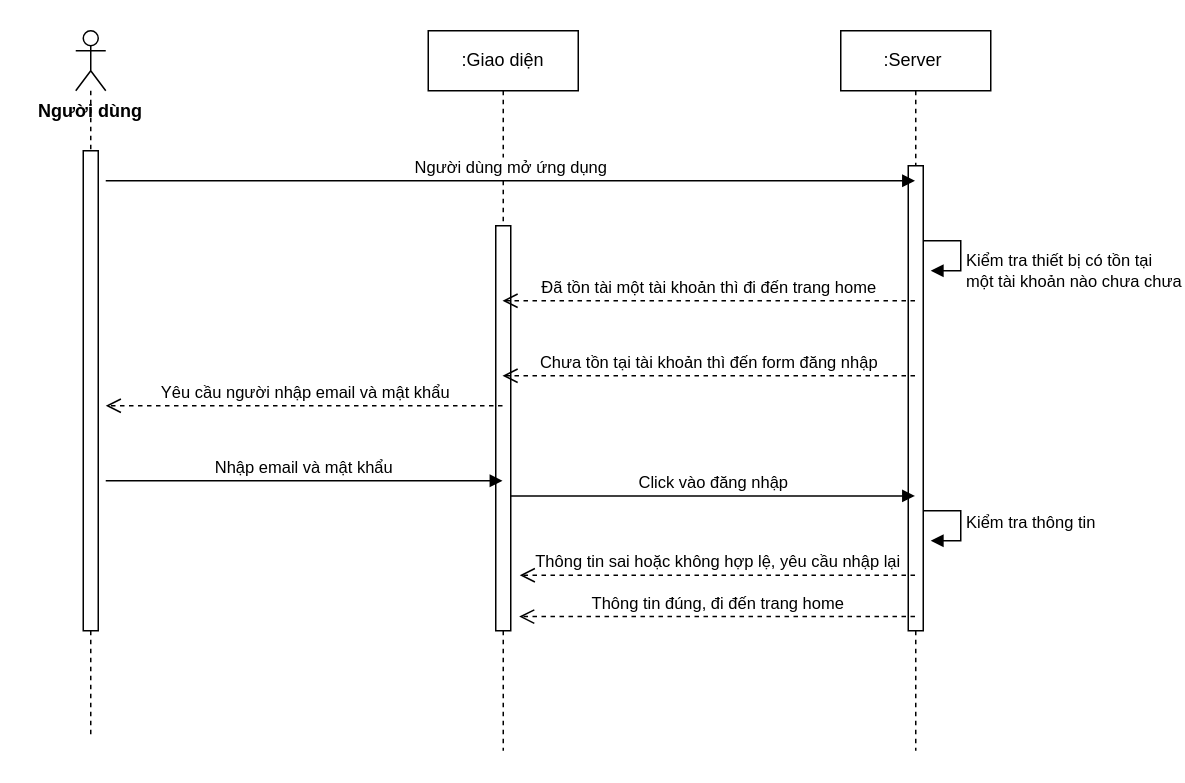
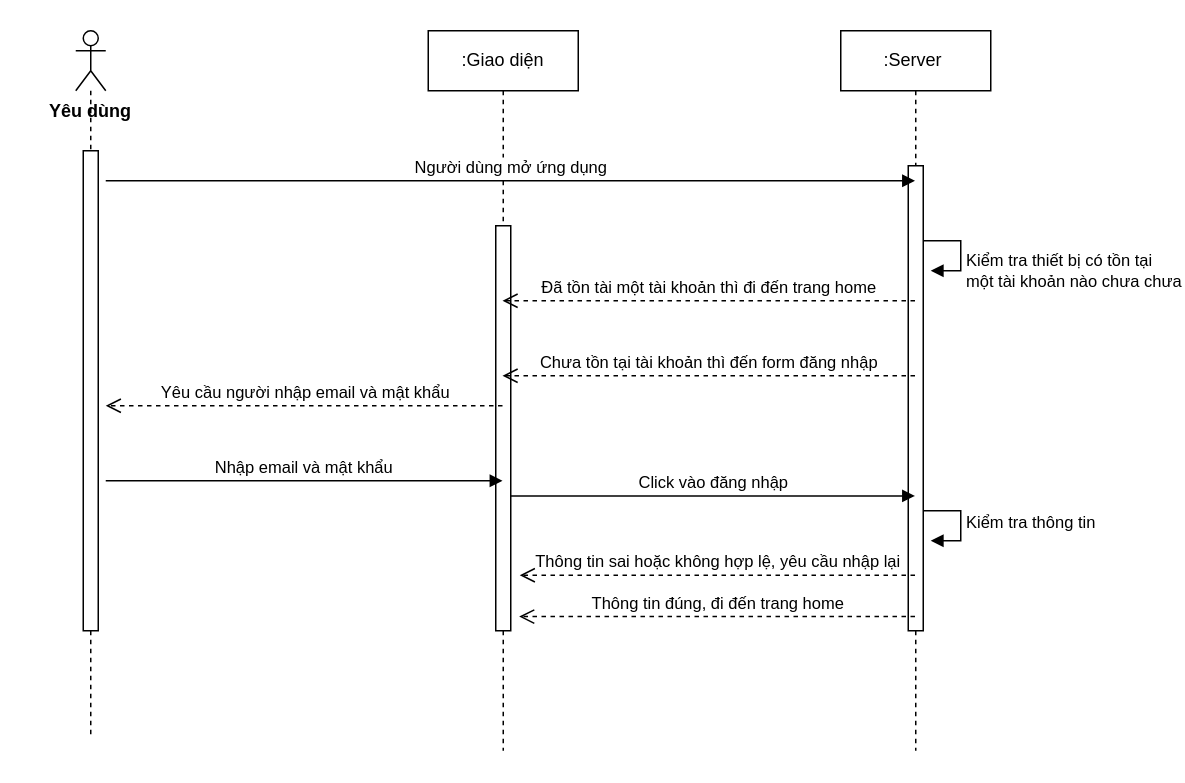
(90, 111) -> (90, 111)
